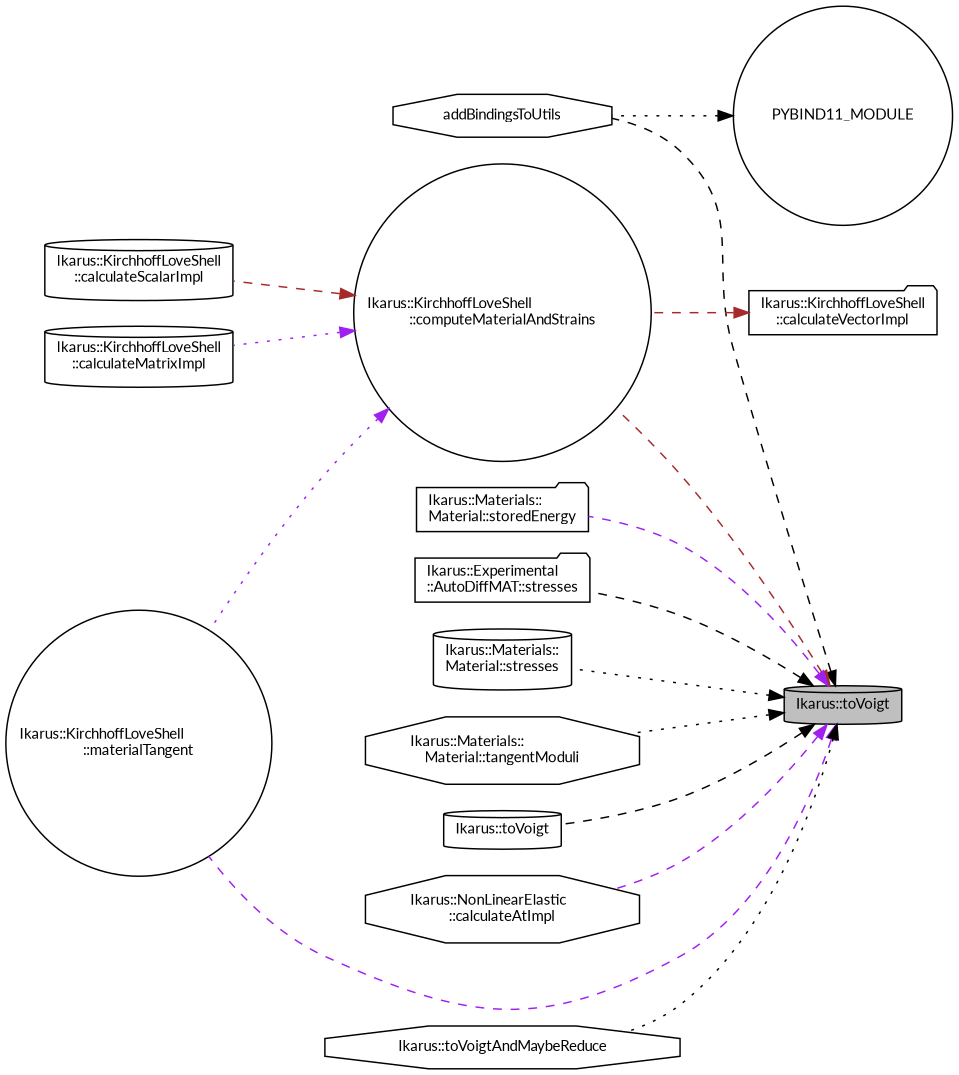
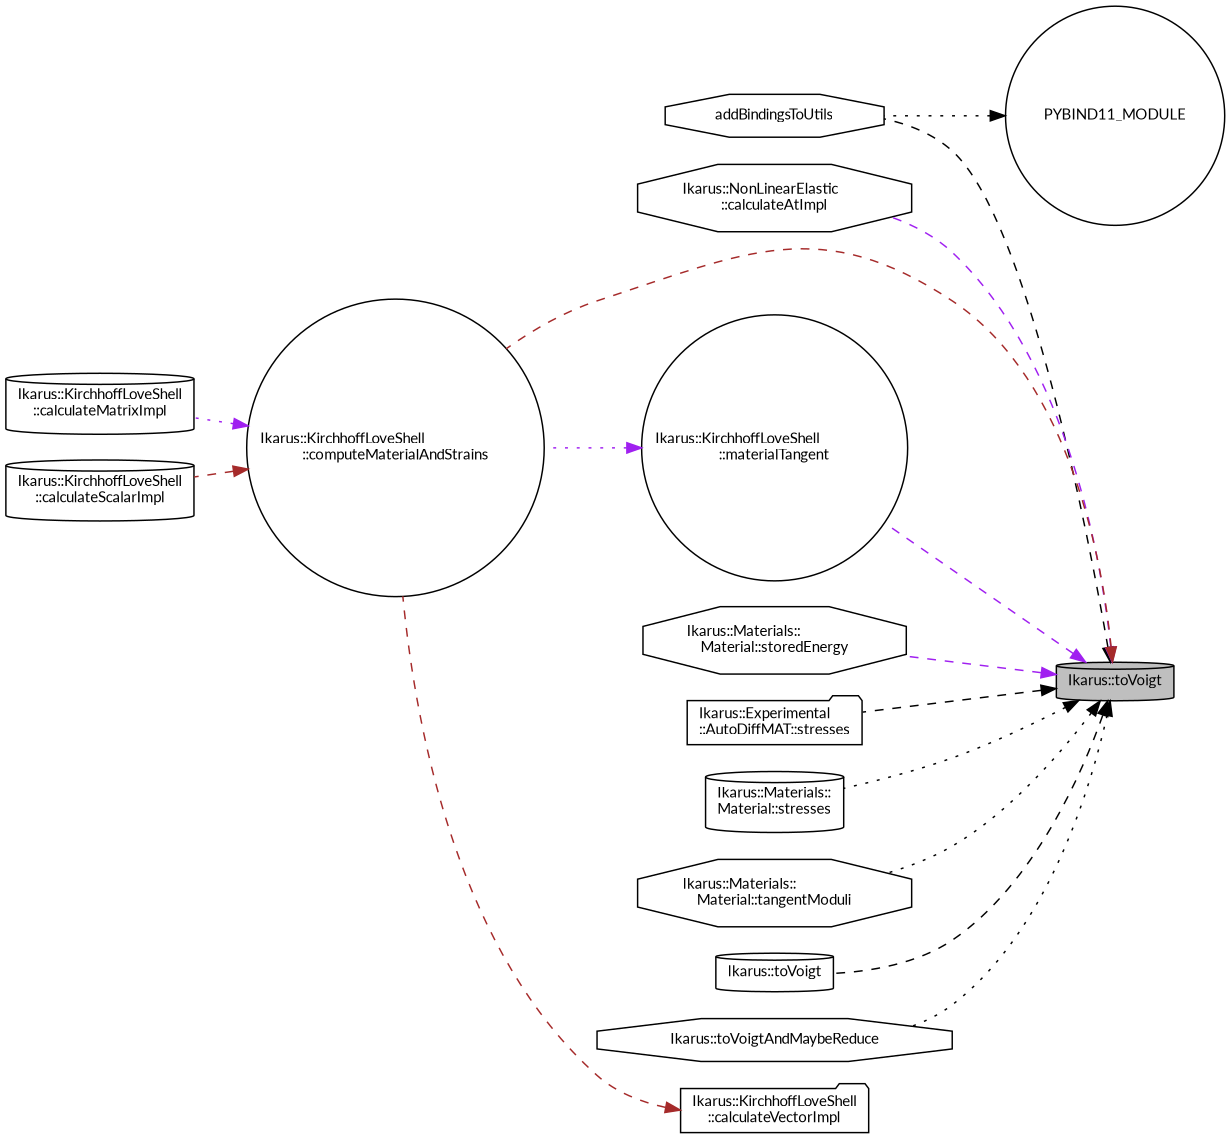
(502, 510) -> (775, 640)
(288, 520) -> (586, 448)
